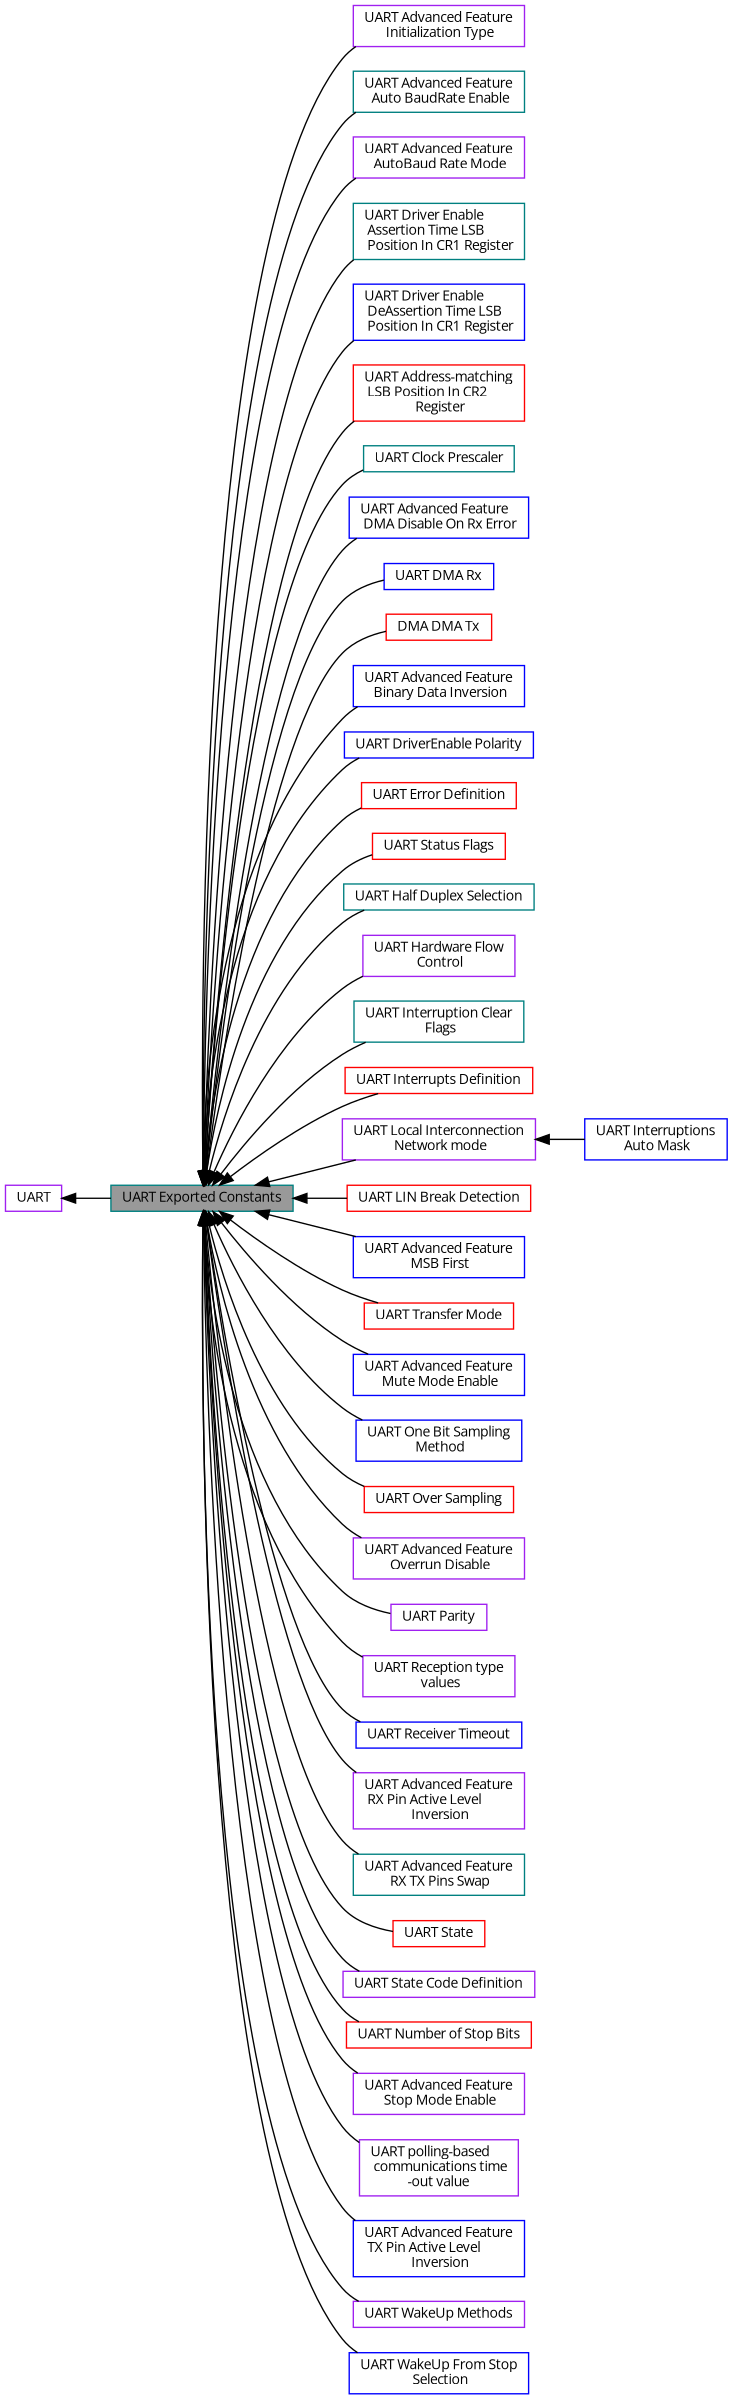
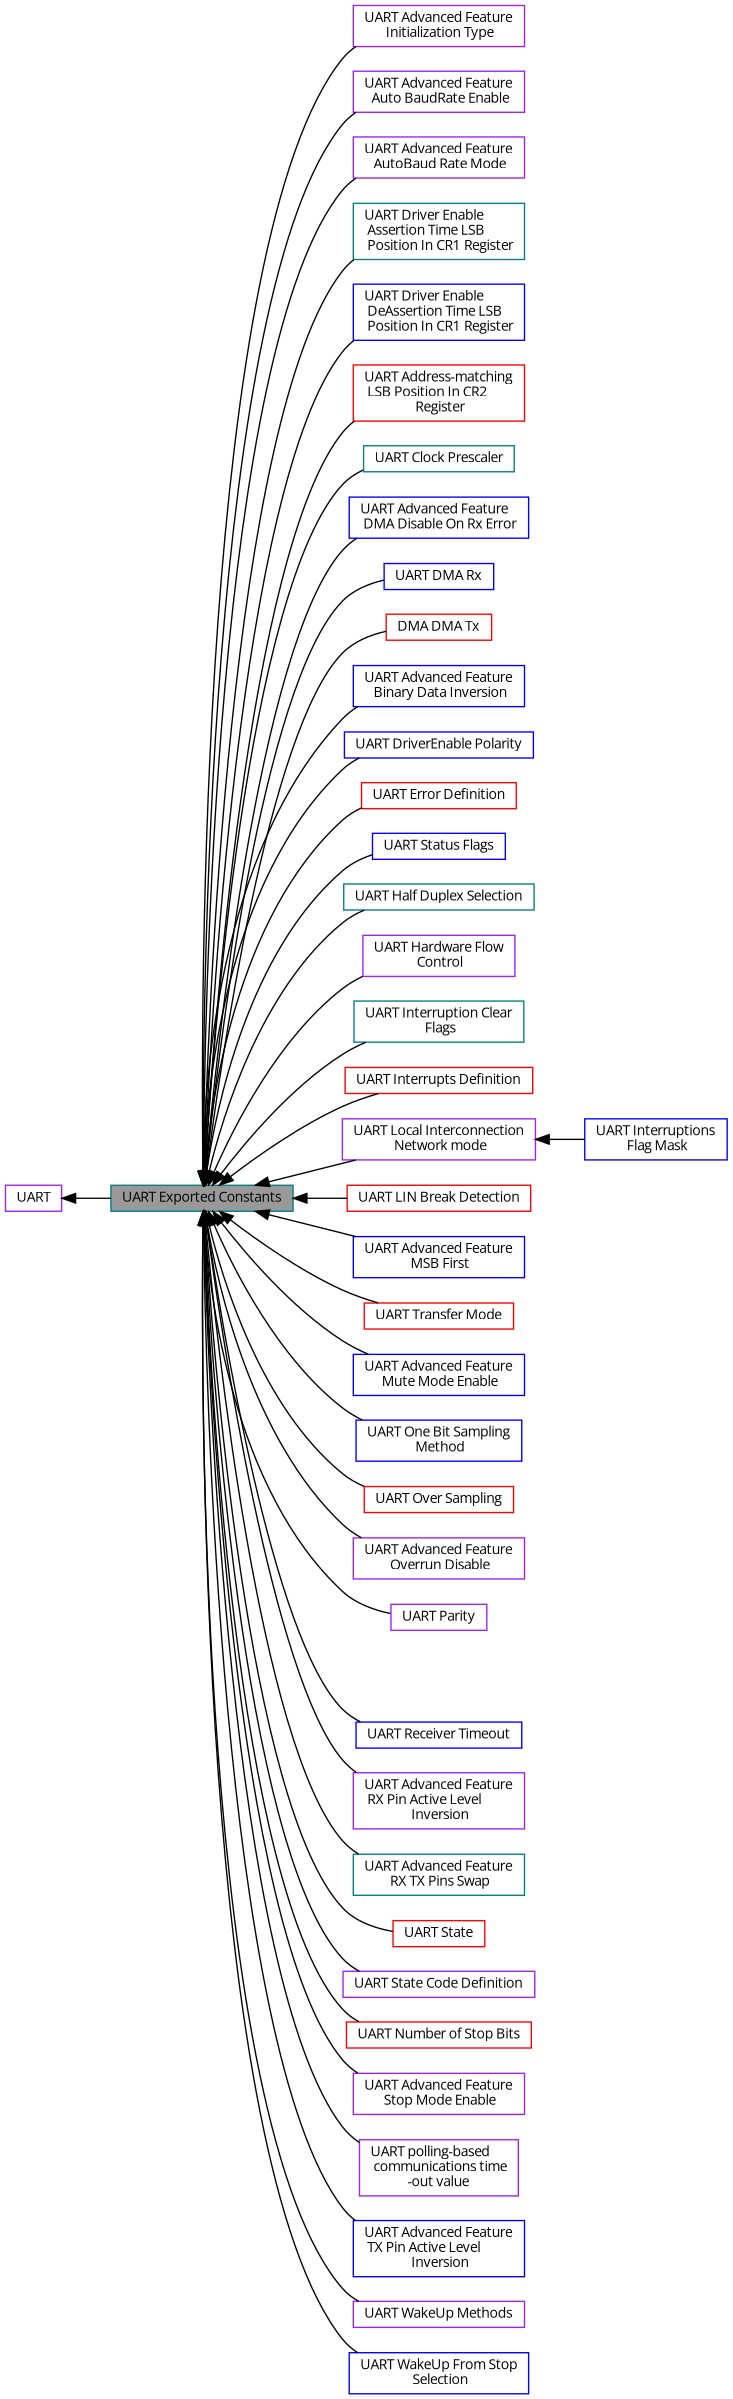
(439, 92) -> (439, 92)
(439, 846) -> (439, 846)
(656, 1139) -> (656, 1139)
(439, 1676) -> none
